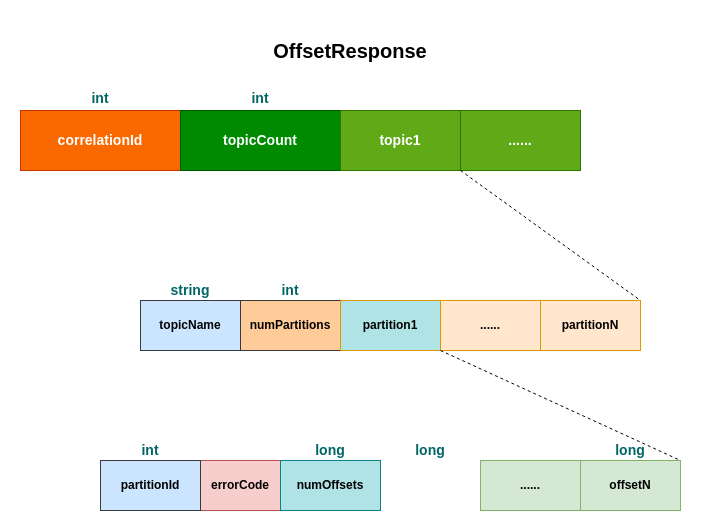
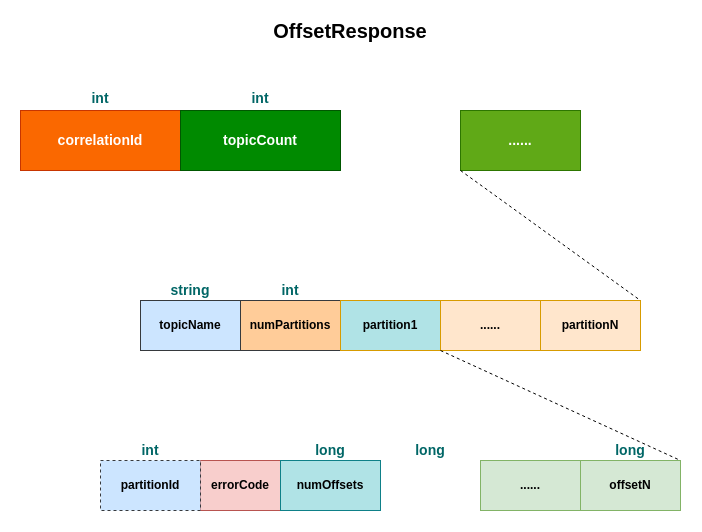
(351, 51) -> (351, 31)
(401, 141) -> none
(151, 486) -> (151, 486)
